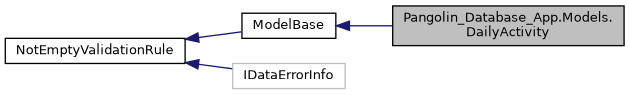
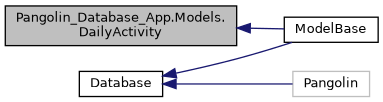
(371, 26) -> (267, 29)
(95, 51) -> (121, 84)
(289, 76) -> (331, 84)
